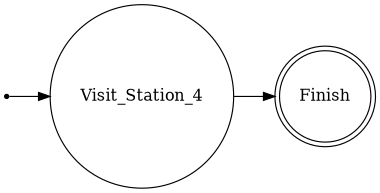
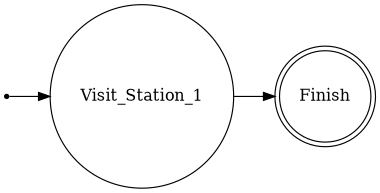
(142, 96) -> (142, 96)
